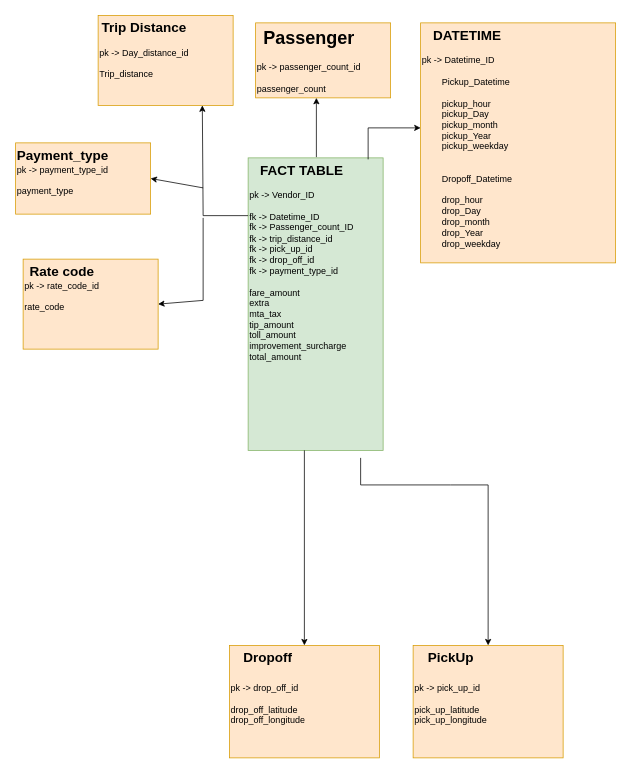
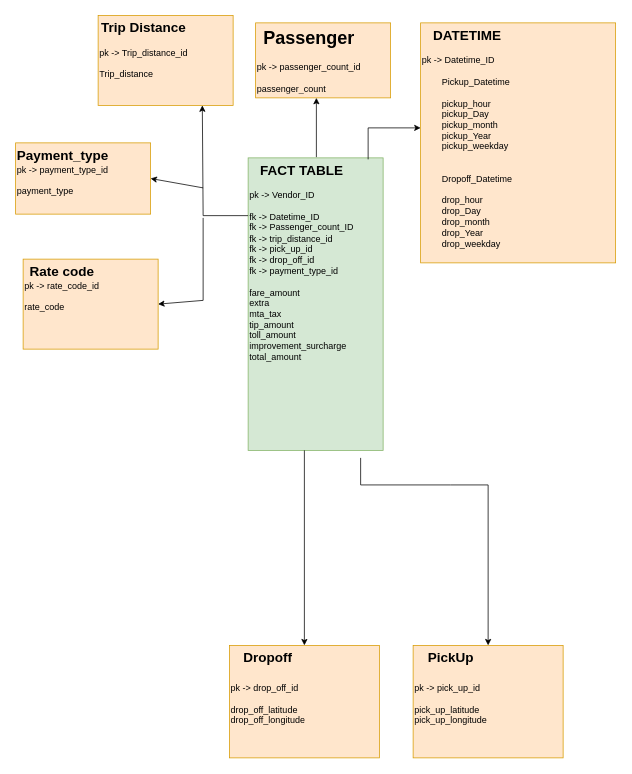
(148, 37) -> (149, 37)
